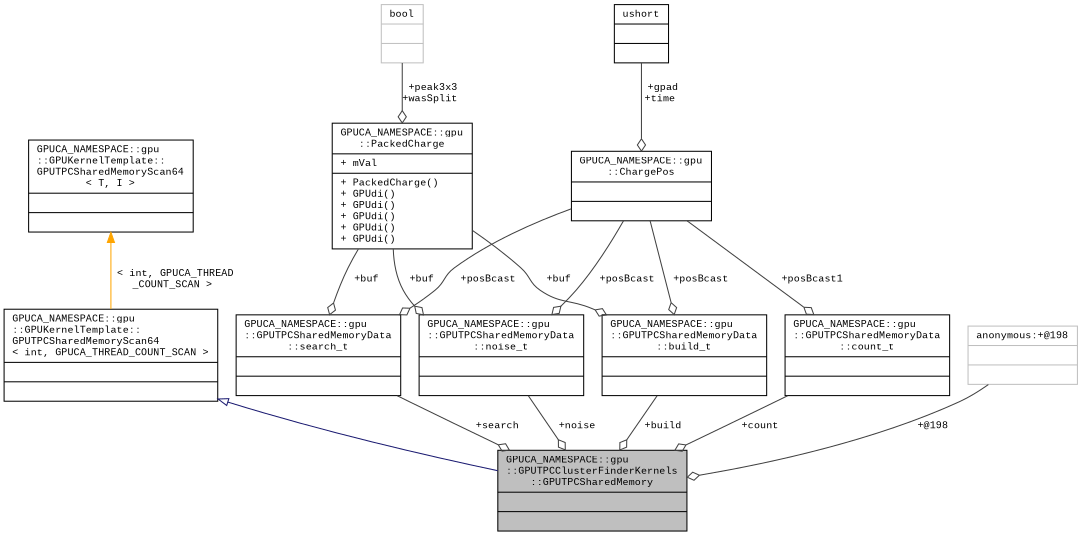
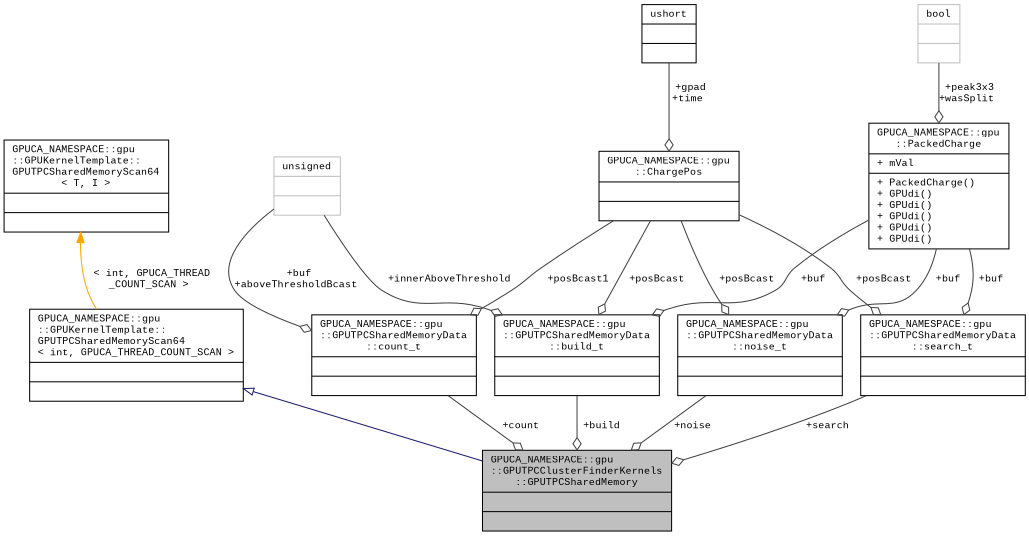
none -> (307, 186)
(1023, 355) -> none
